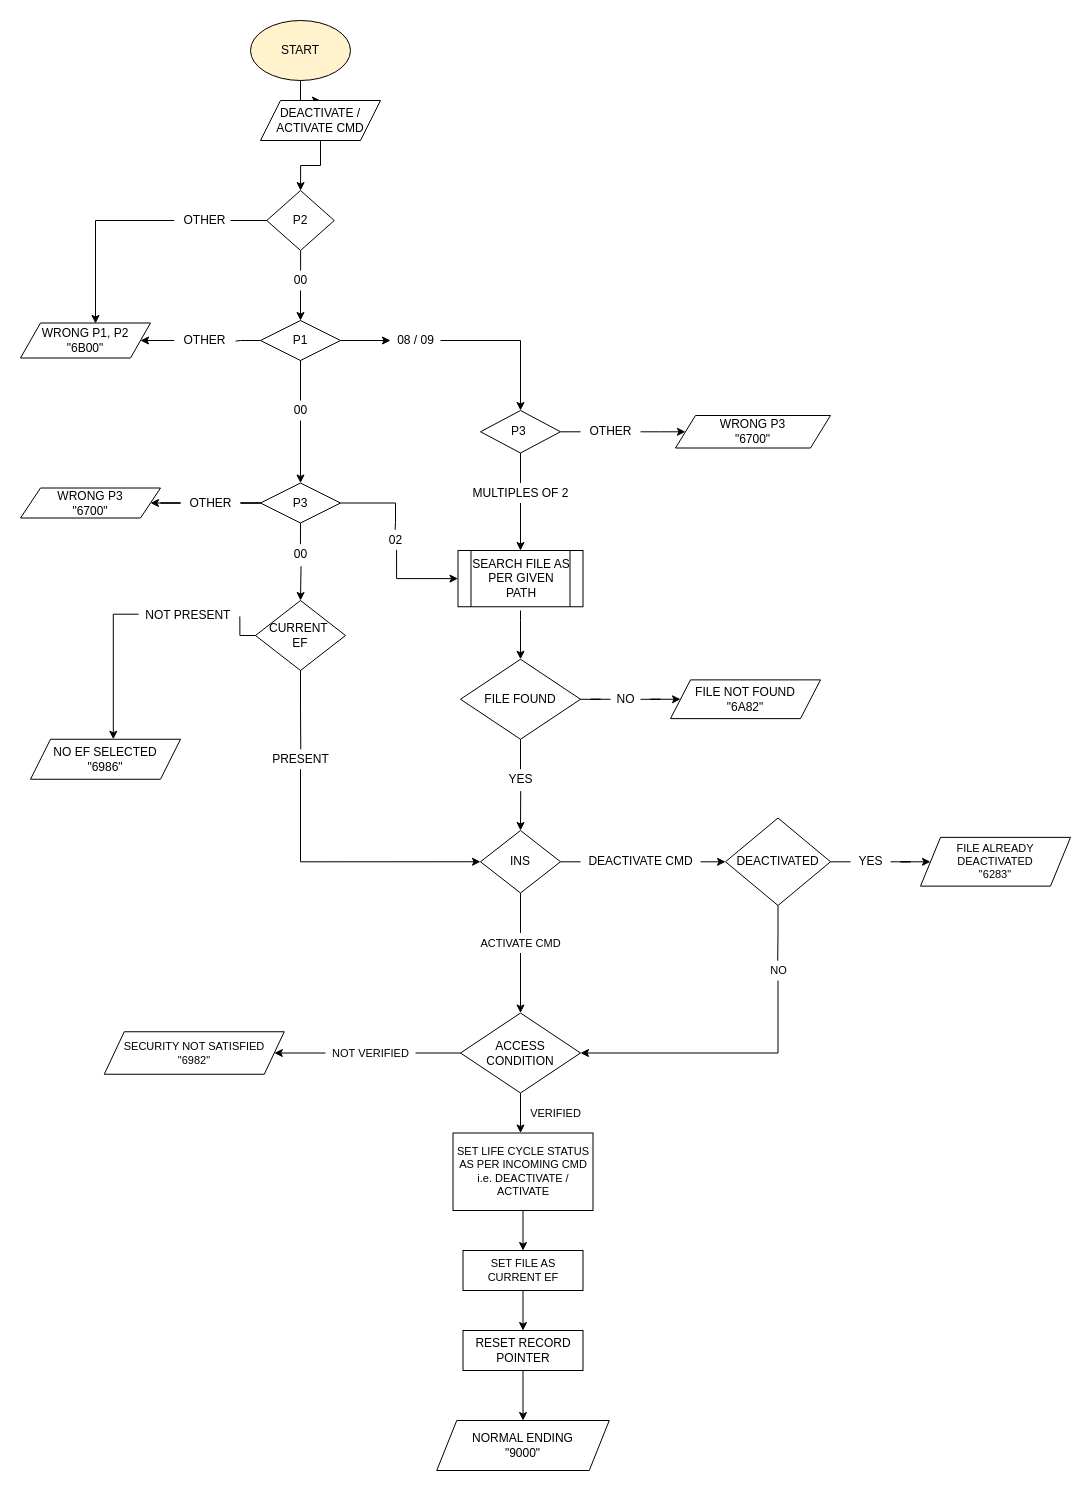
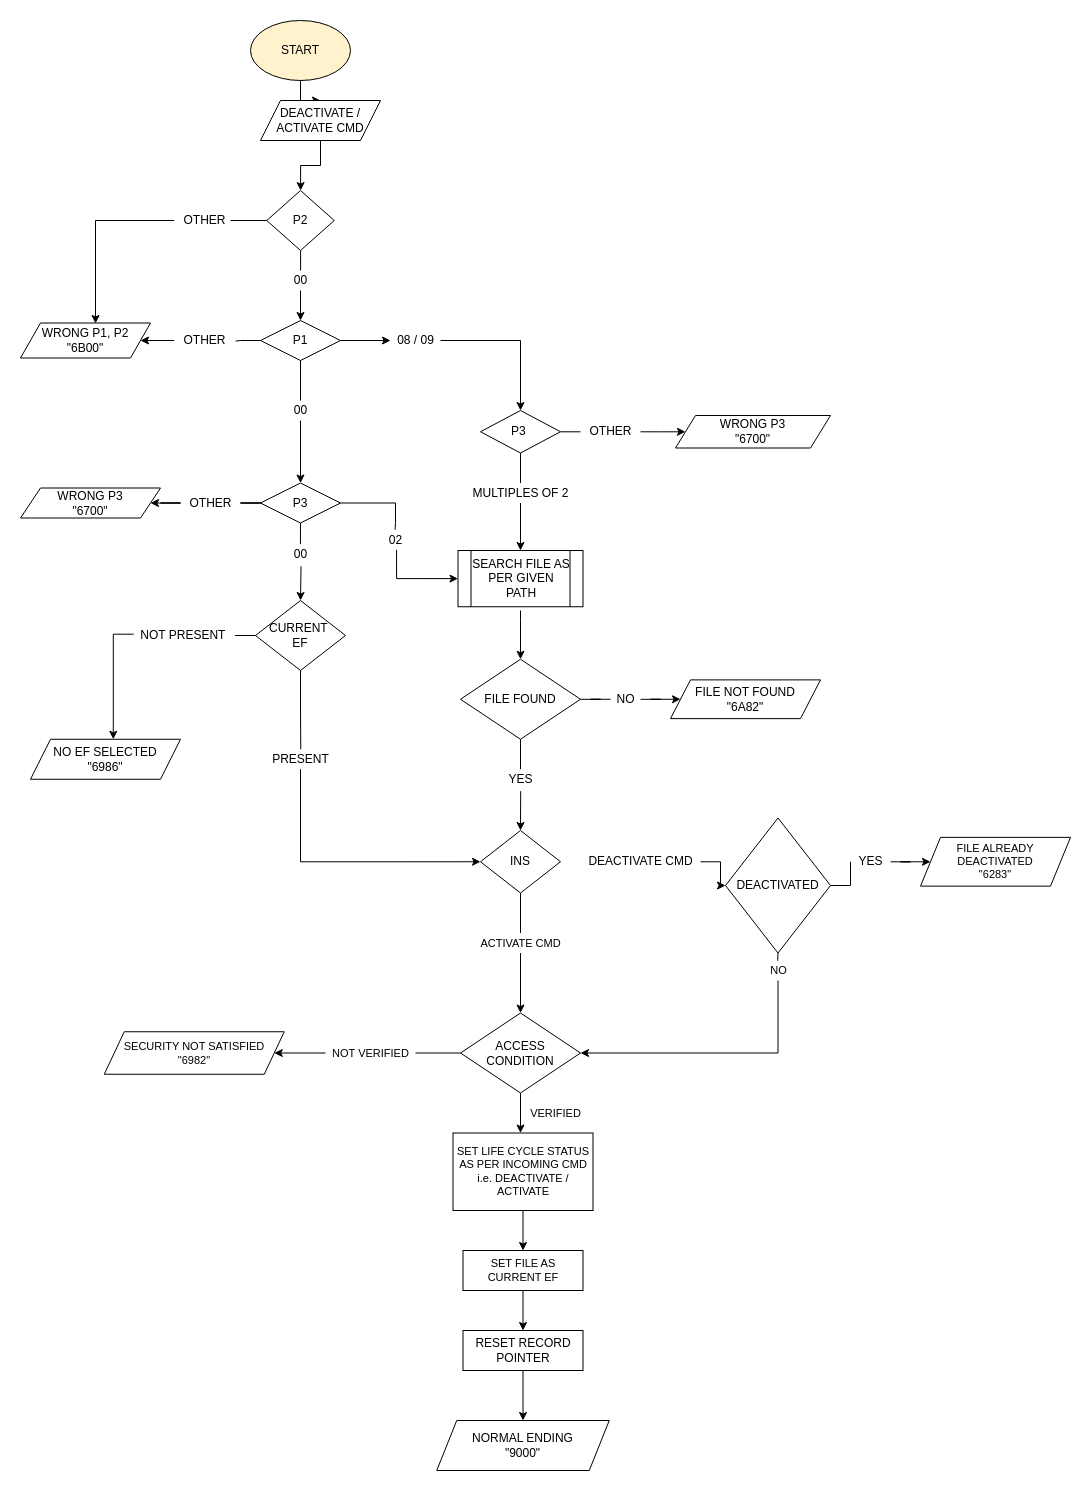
(189, 616) -> (184, 636)
(570, 862) -> none
(778, 862) -> (778, 886)
